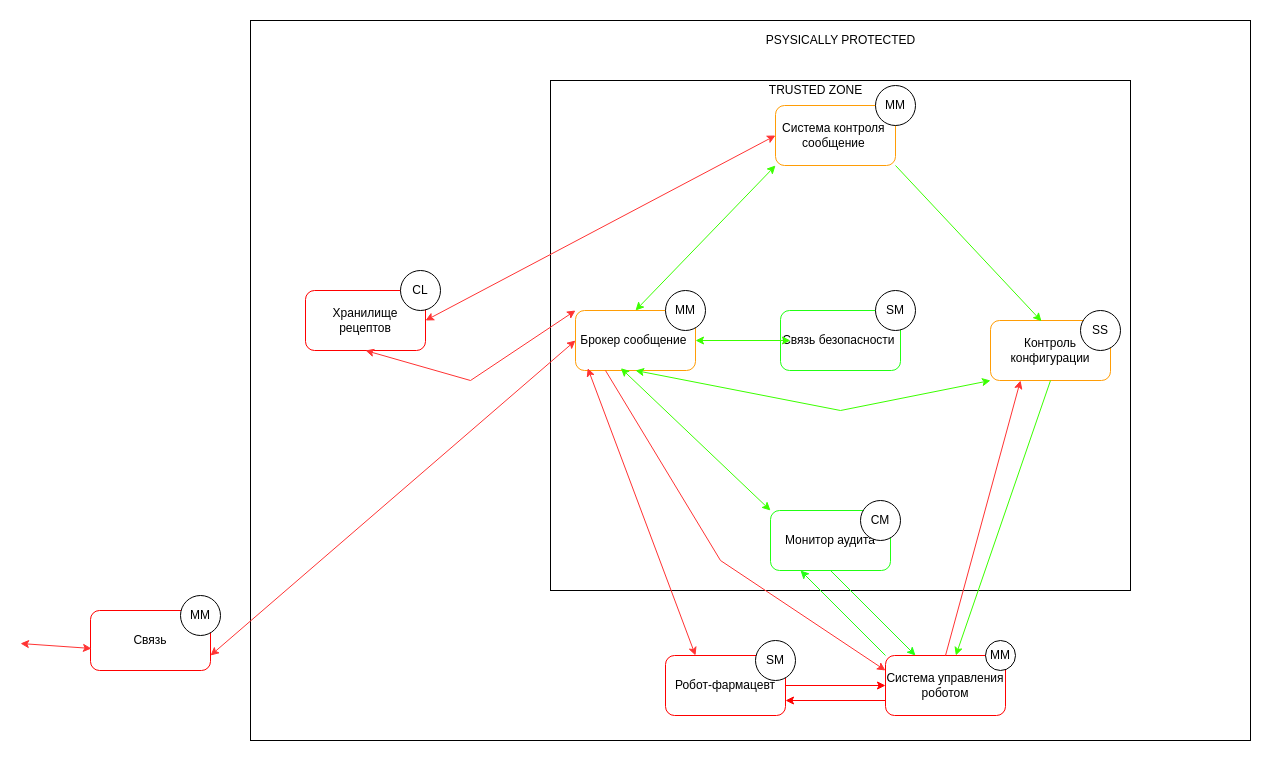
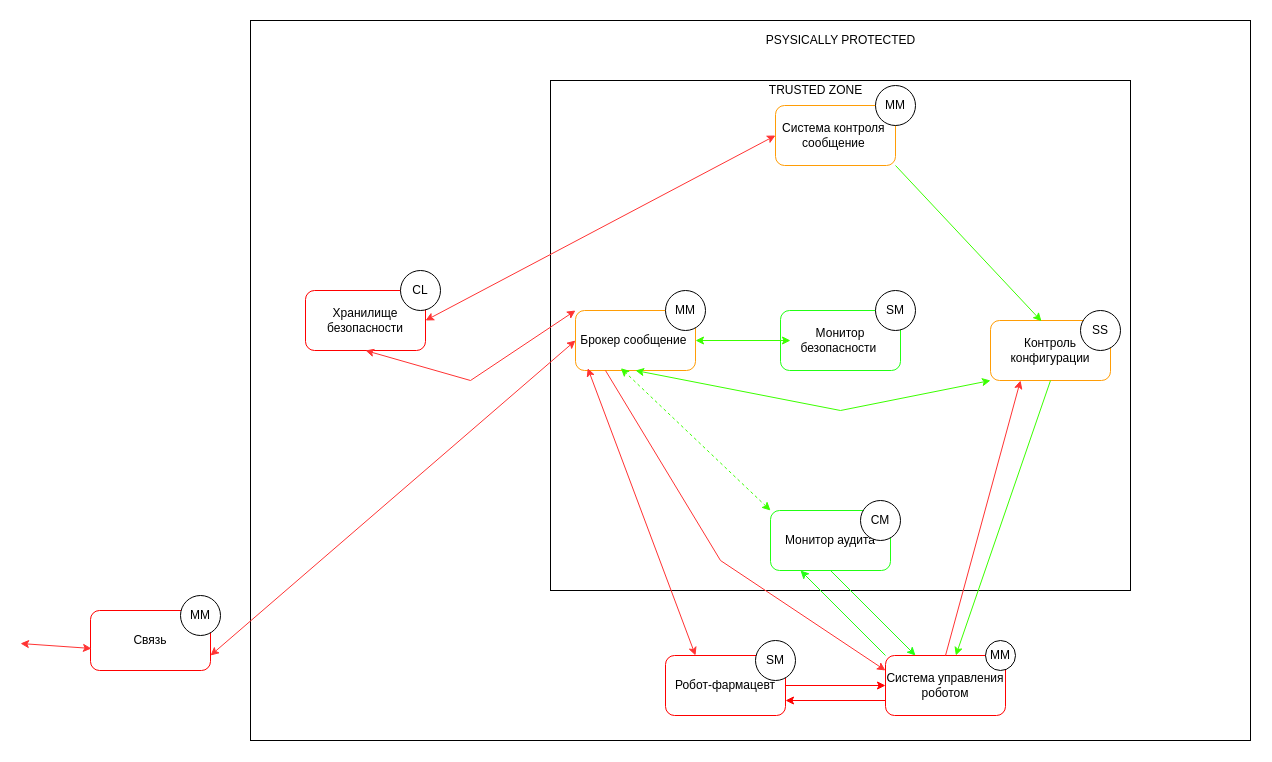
(706, 238) -> none
(366, 321) -> (366, 321)
(841, 341) -> (841, 341)
(695, 438) -> (695, 438)
